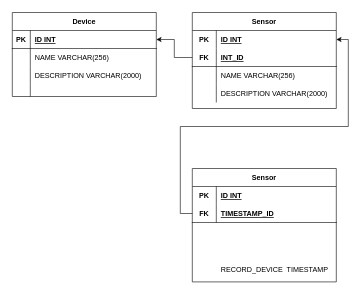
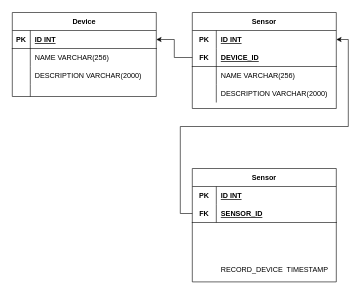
(233, 58) -> (239, 58)
(245, 214) -> (239, 214)
